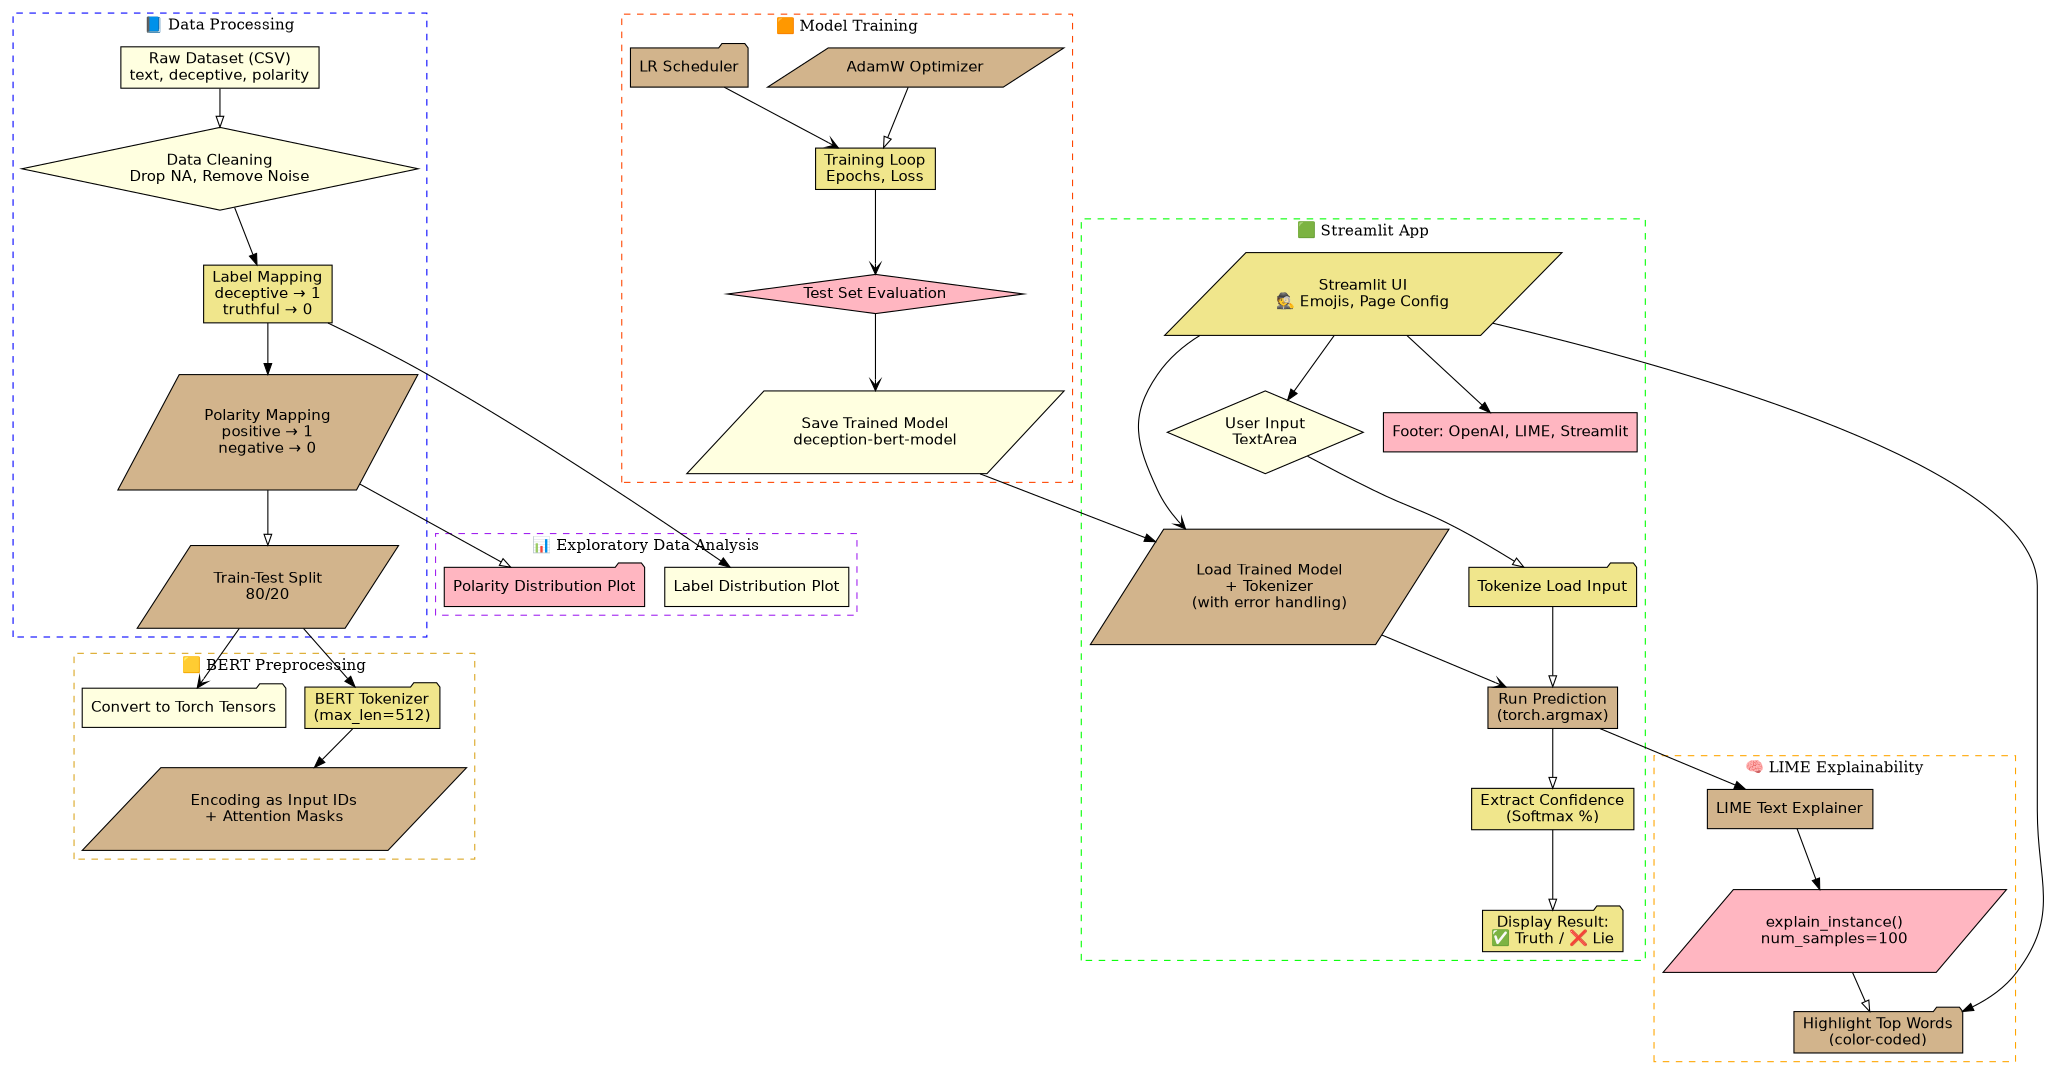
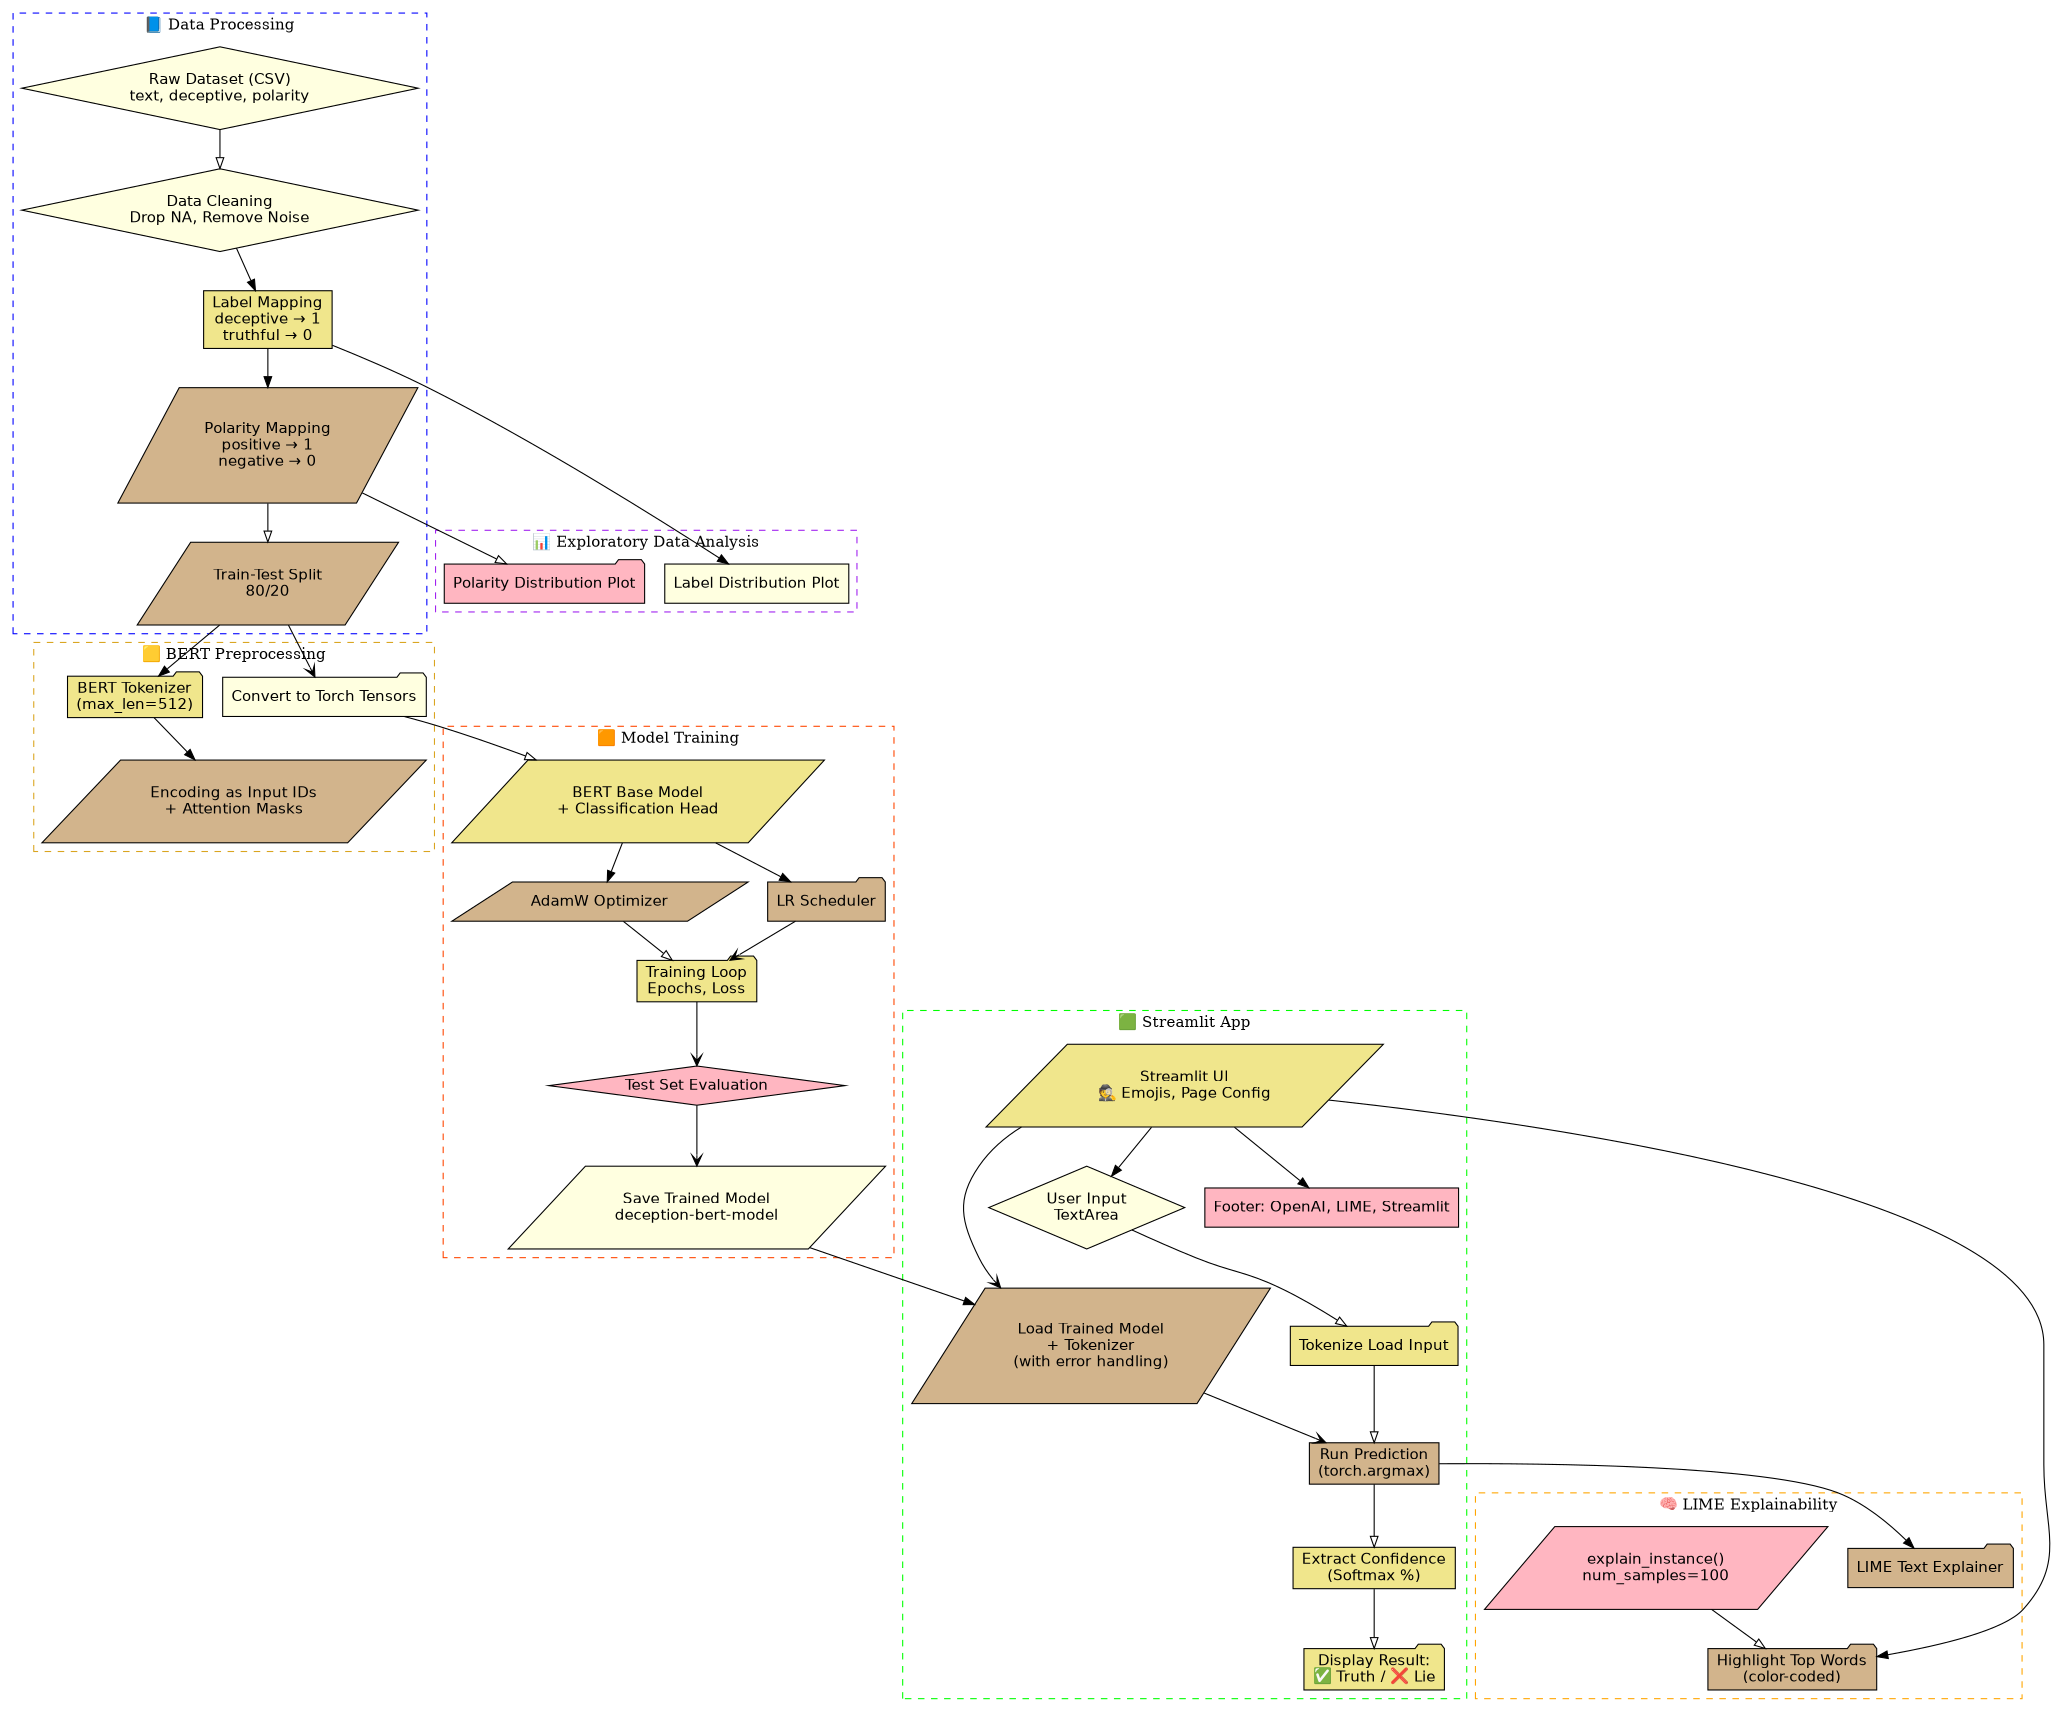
(220, 68) -> (220, 88)
(875, 169) -> (697, 981)
none -> (638, 801)
(1790, 809) -> (1931, 1568)
(1806, 854) -> none
